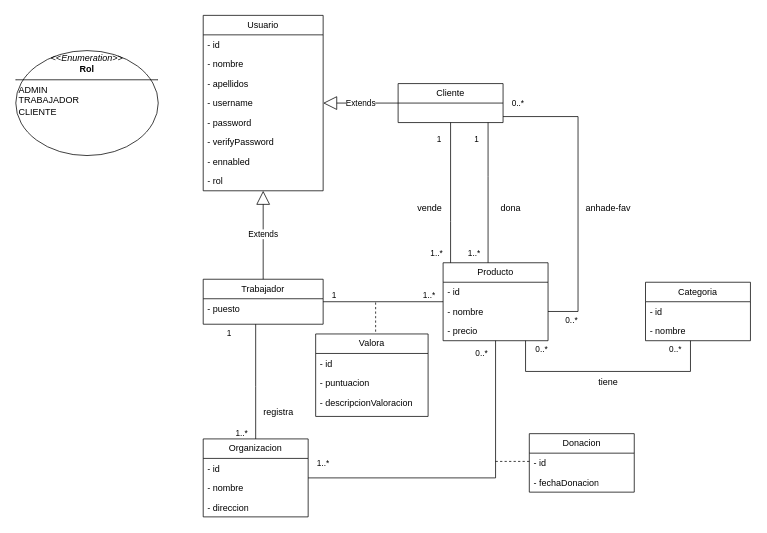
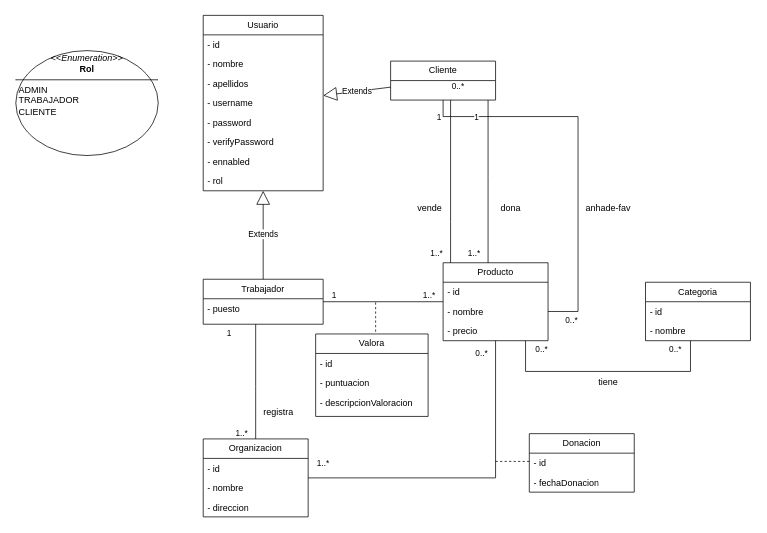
(450, 103) -> (443, 81)
